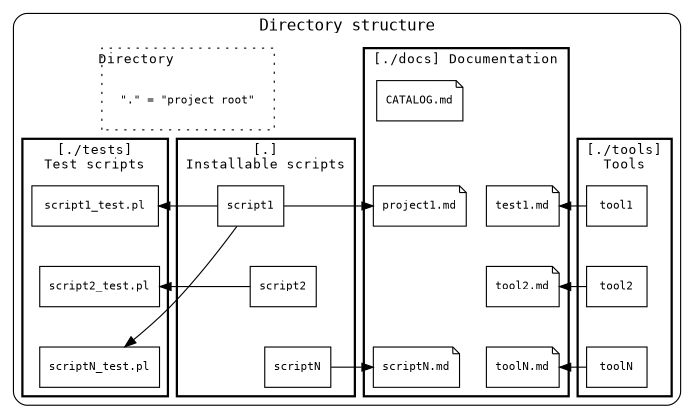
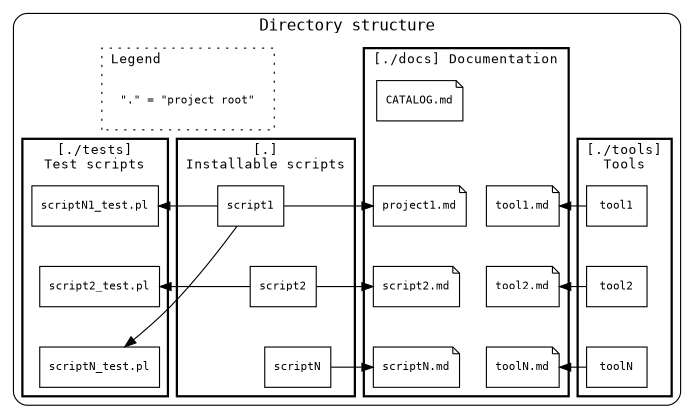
(137, 60) -> (137, 60)
(95, 206) -> (95, 206)
(523, 206) -> (523, 206)
none -> (416, 287)
